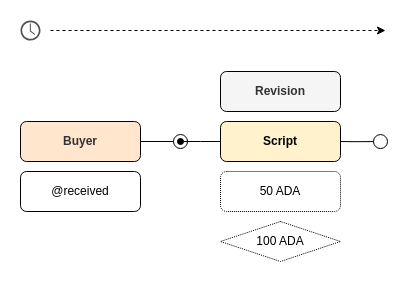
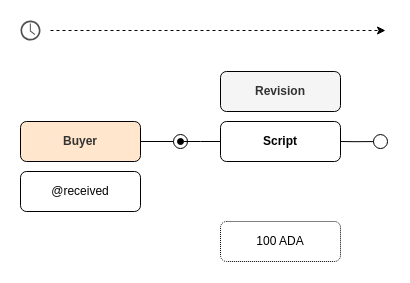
(281, 142) -> (281, 142)
(281, 192) -> none
(281, 242) -> (281, 242)
